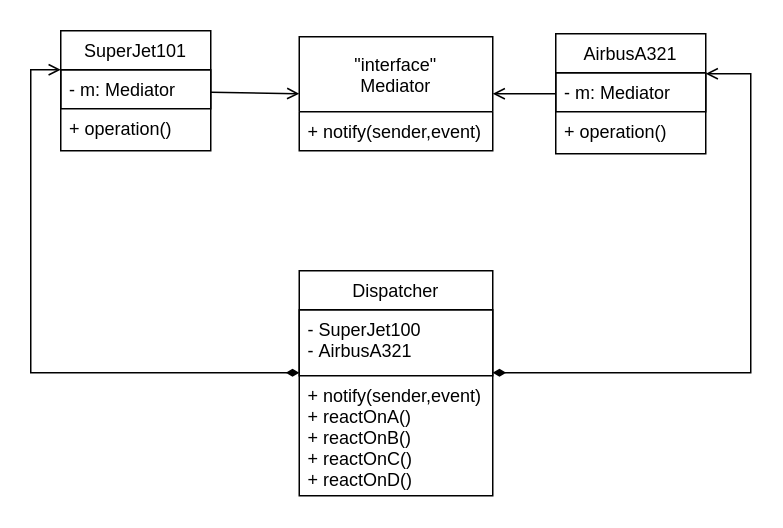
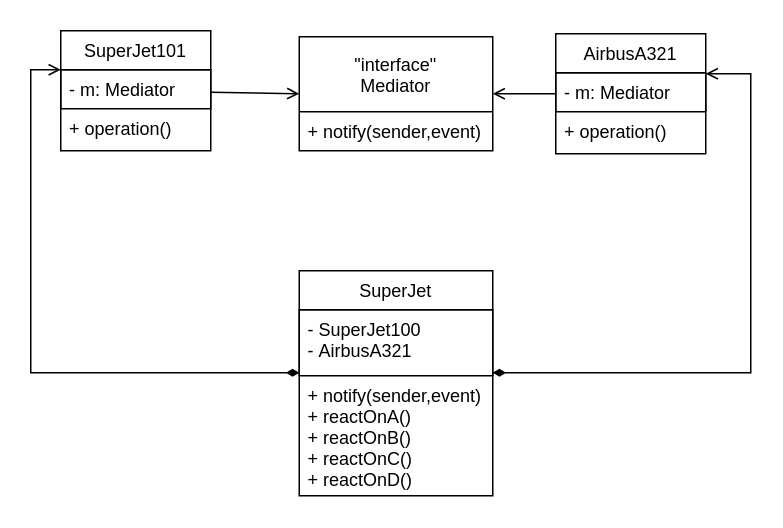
(395, 291) -> (395, 291)
